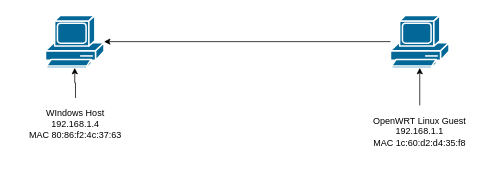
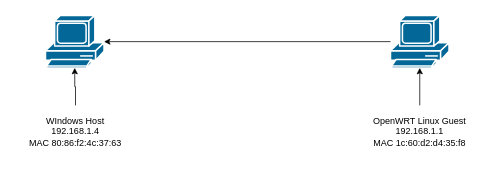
(75, 124) -> (75, 132)
